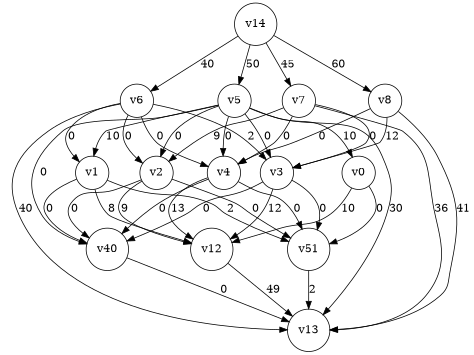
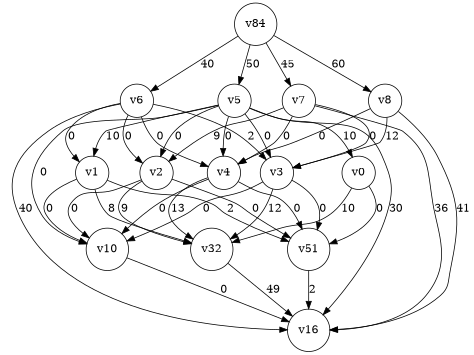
(256, 24) -> (256, 24)
(107, 249) -> (107, 249)
(212, 249) -> (212, 249)
(309, 330) -> (309, 330)
